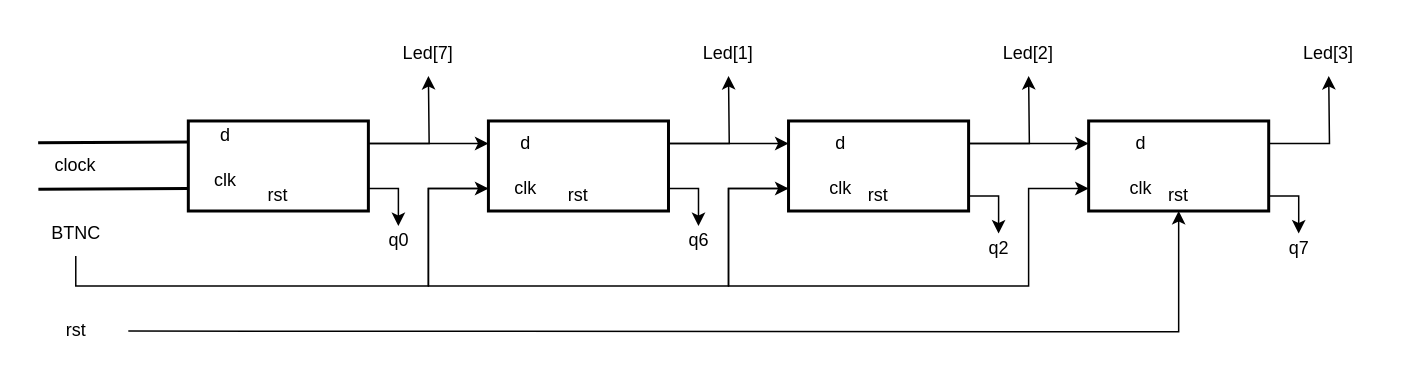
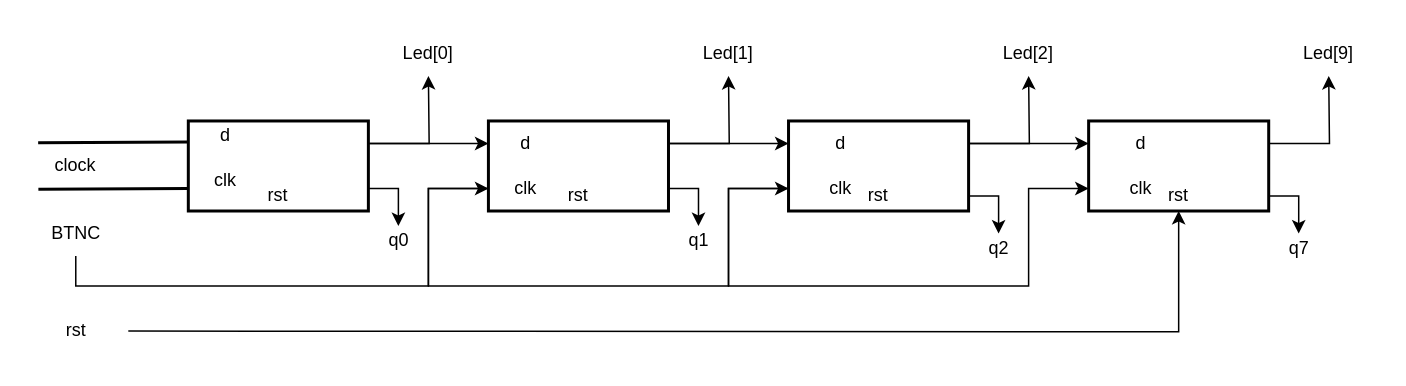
(428, 53) -> (428, 53)
(1328, 53) -> (1328, 53)
(699, 241) -> (699, 241)
